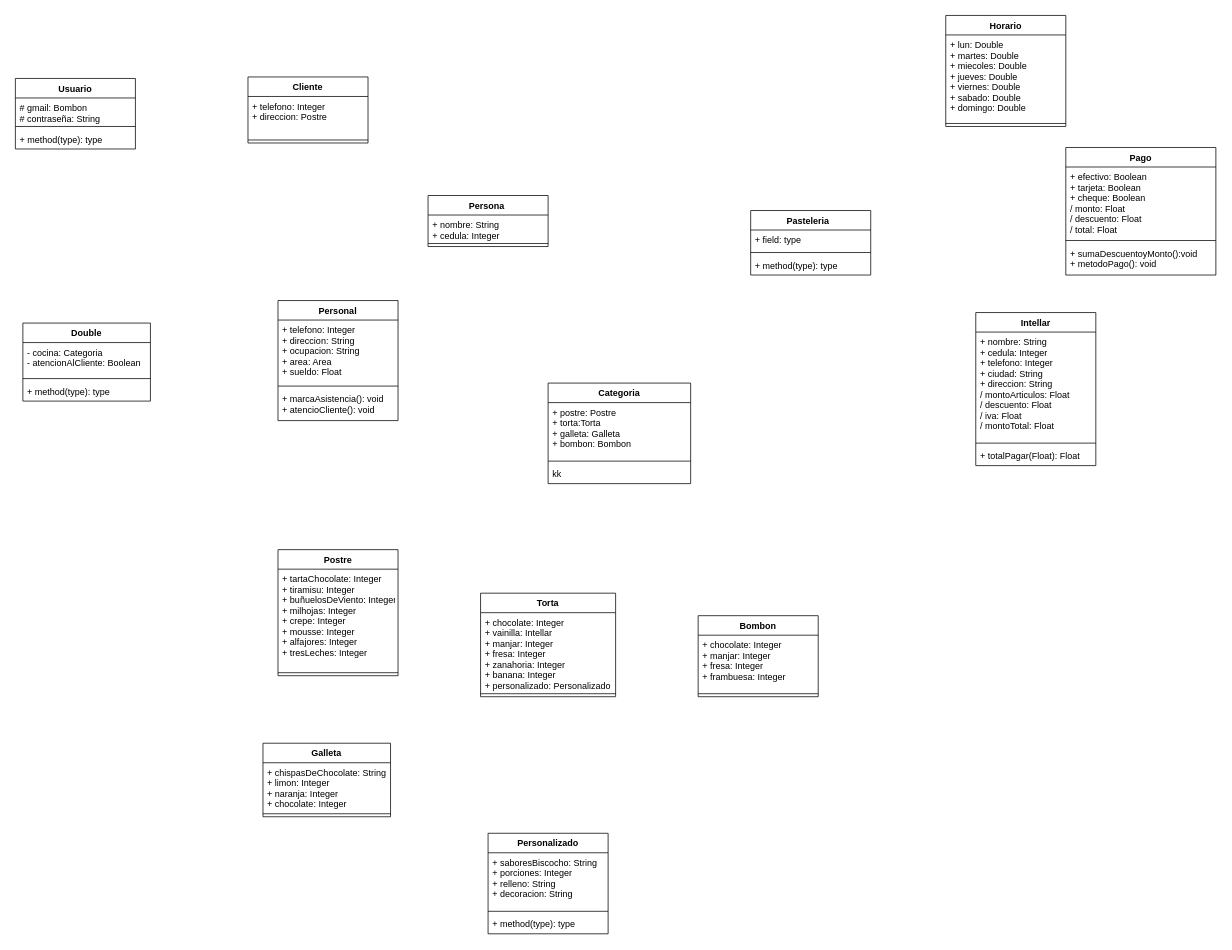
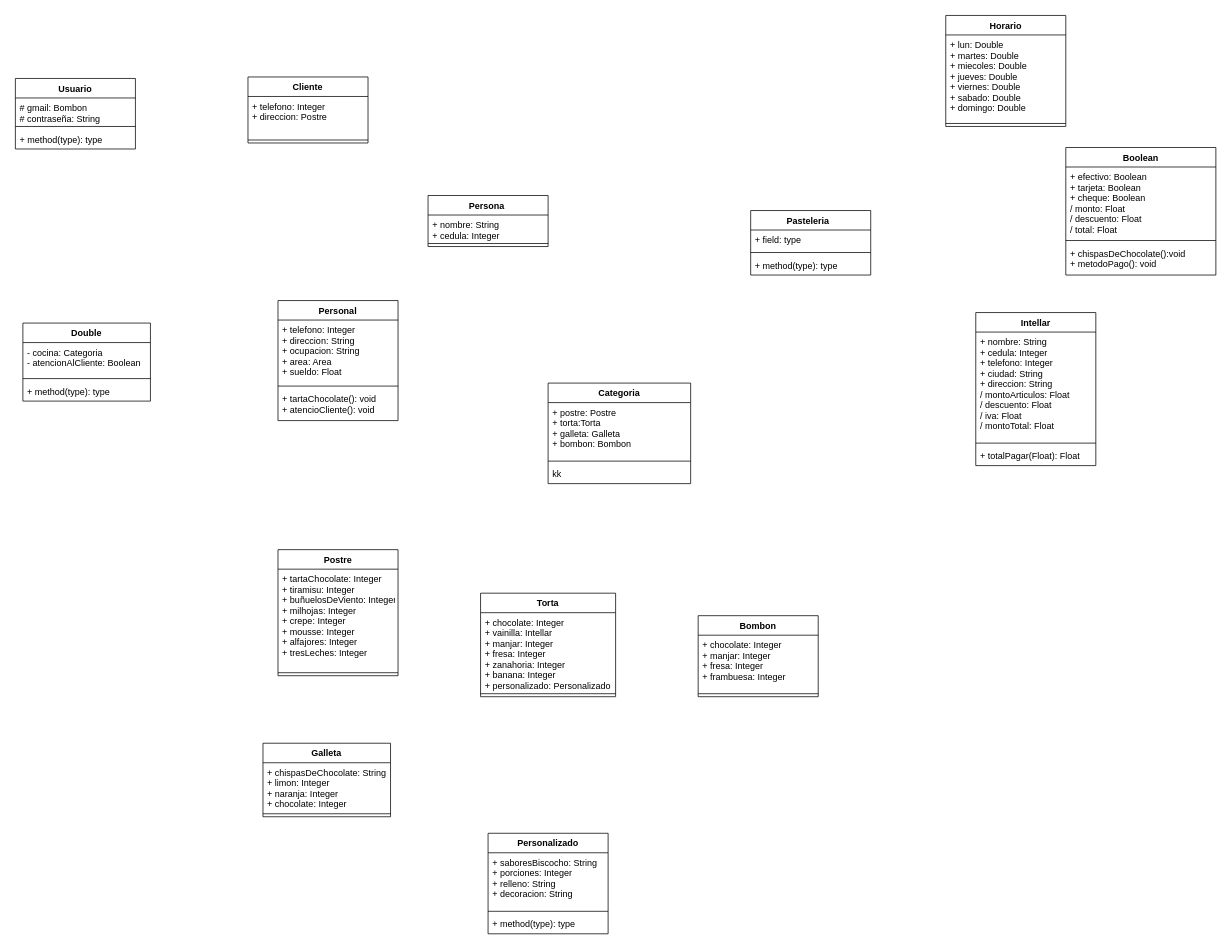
(1140, 158) -> (1140, 158)
(1137, 254) -> (1132, 254)
(338, 399) -> (337, 399)
